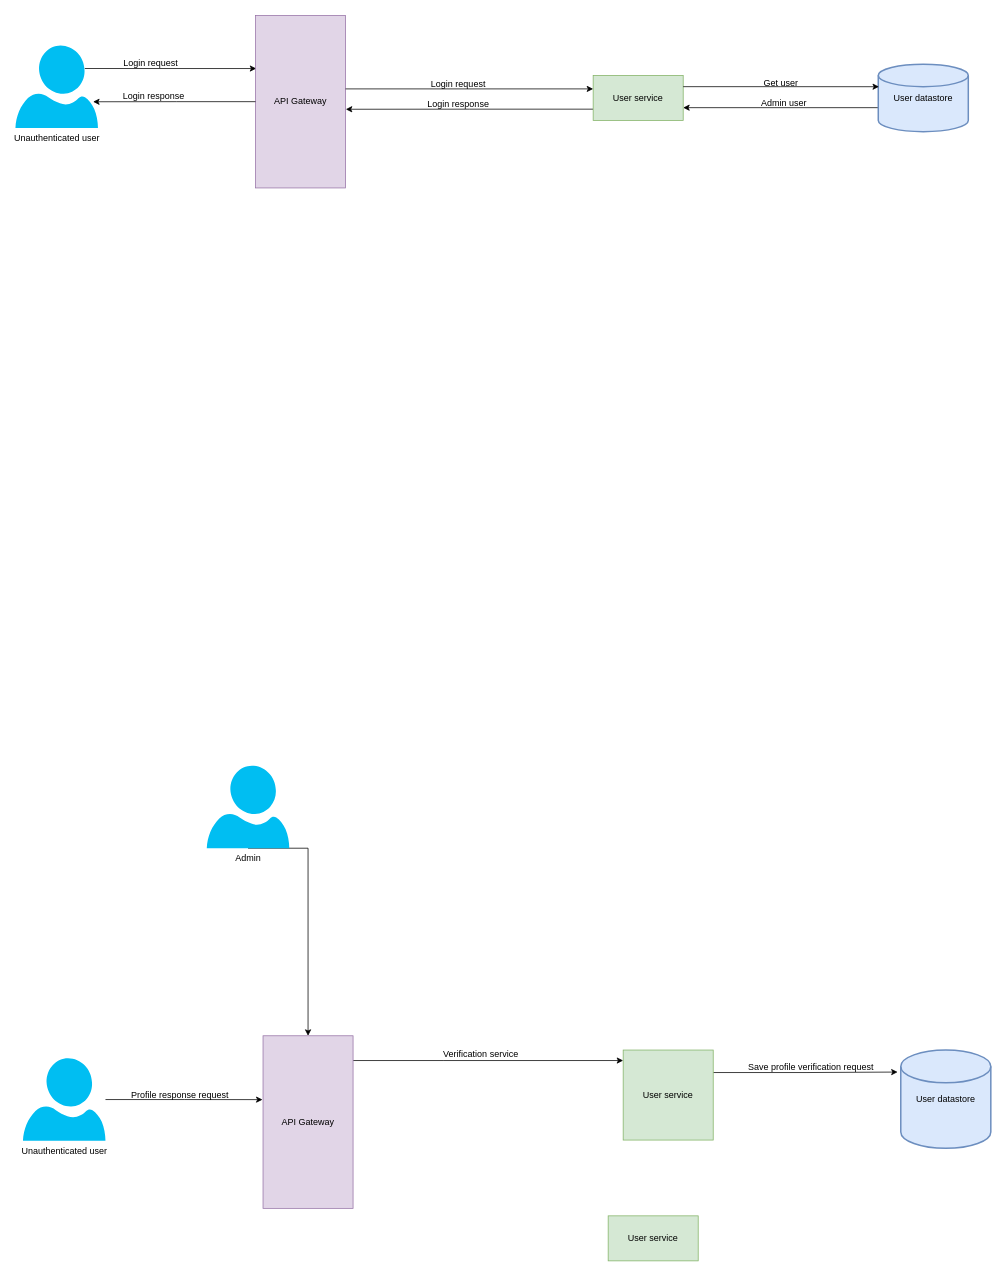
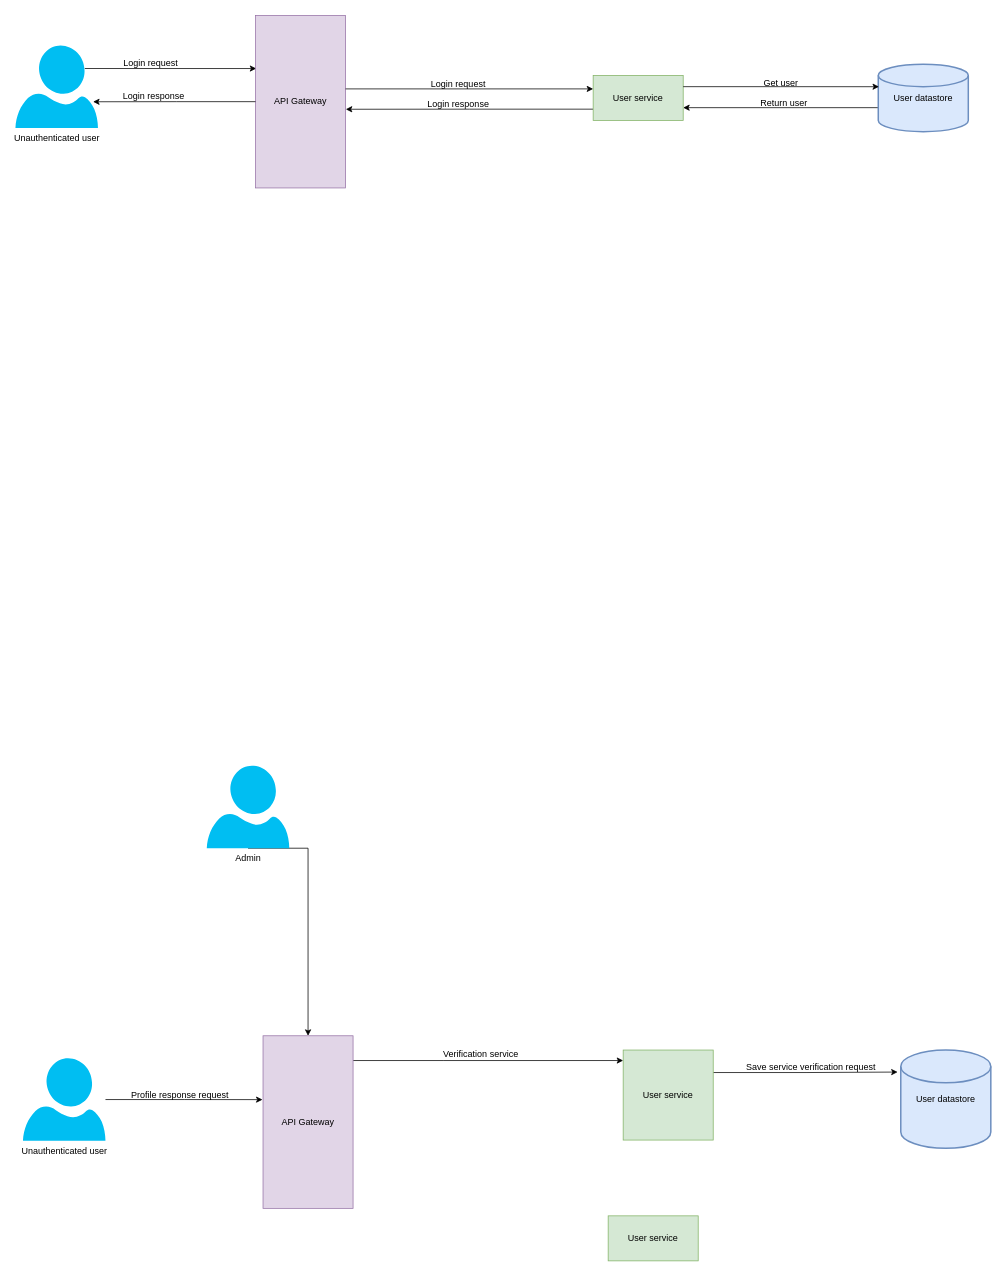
(784, 103) -> (784, 103)
(811, 1067) -> (811, 1067)
